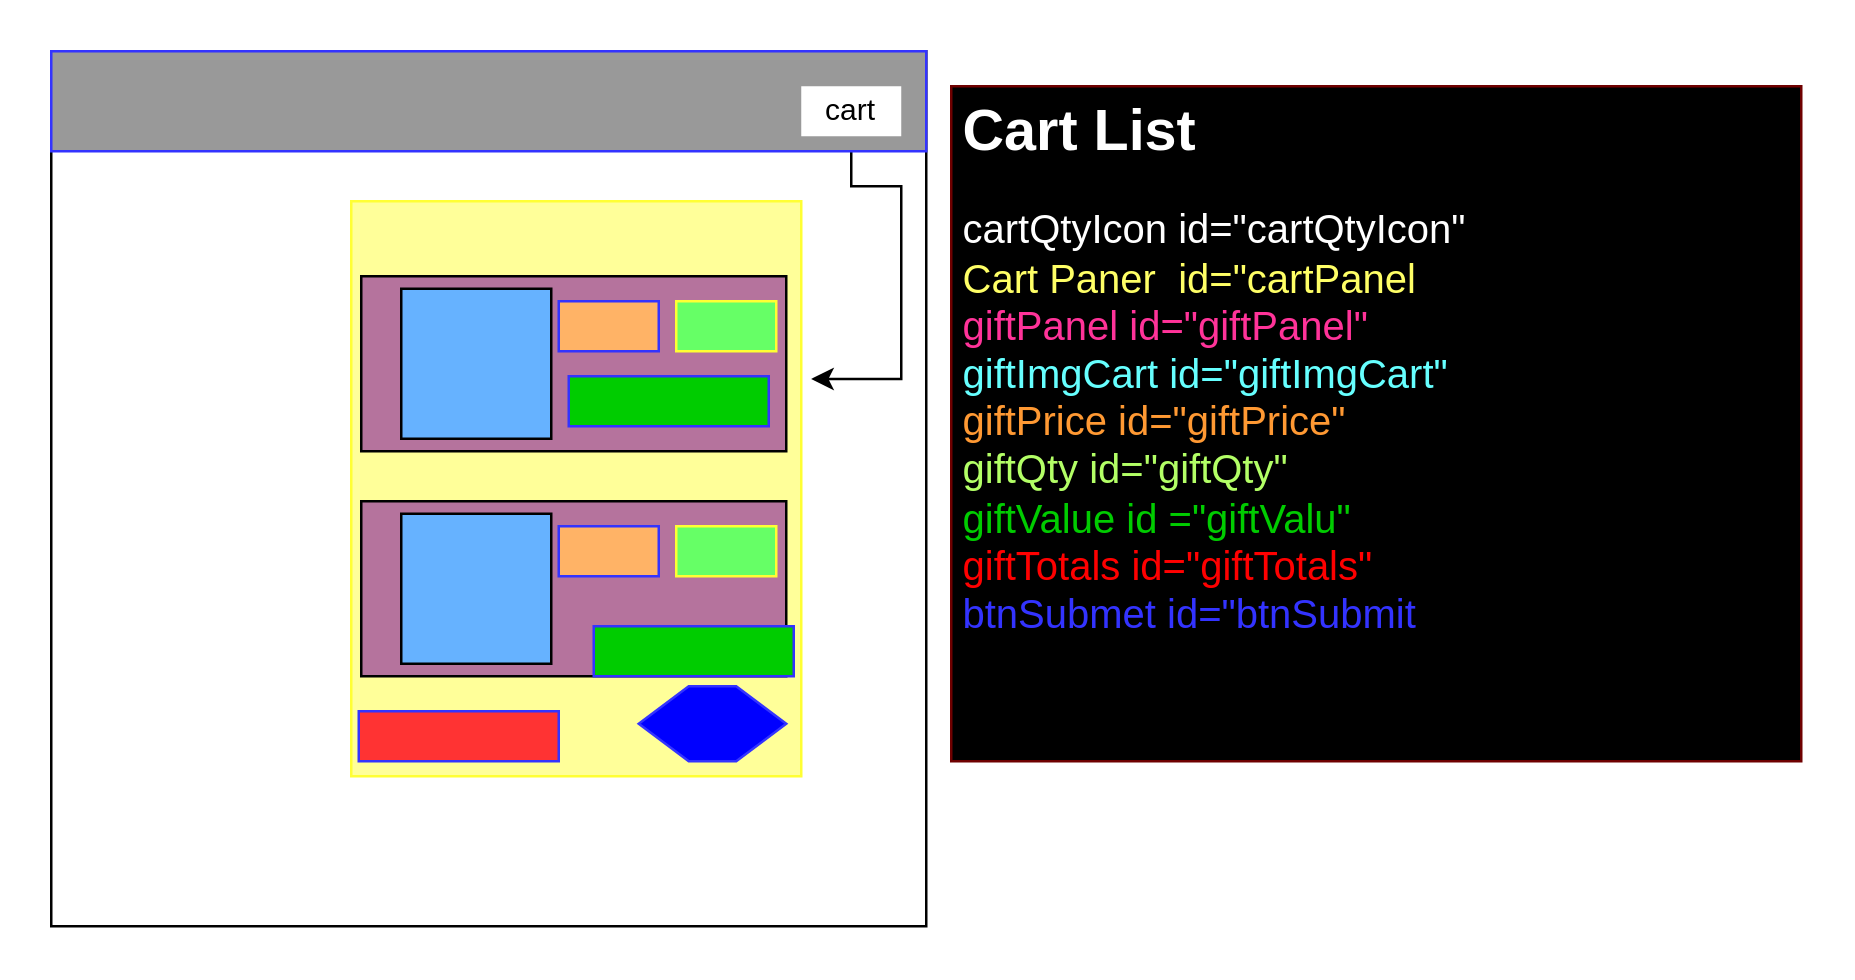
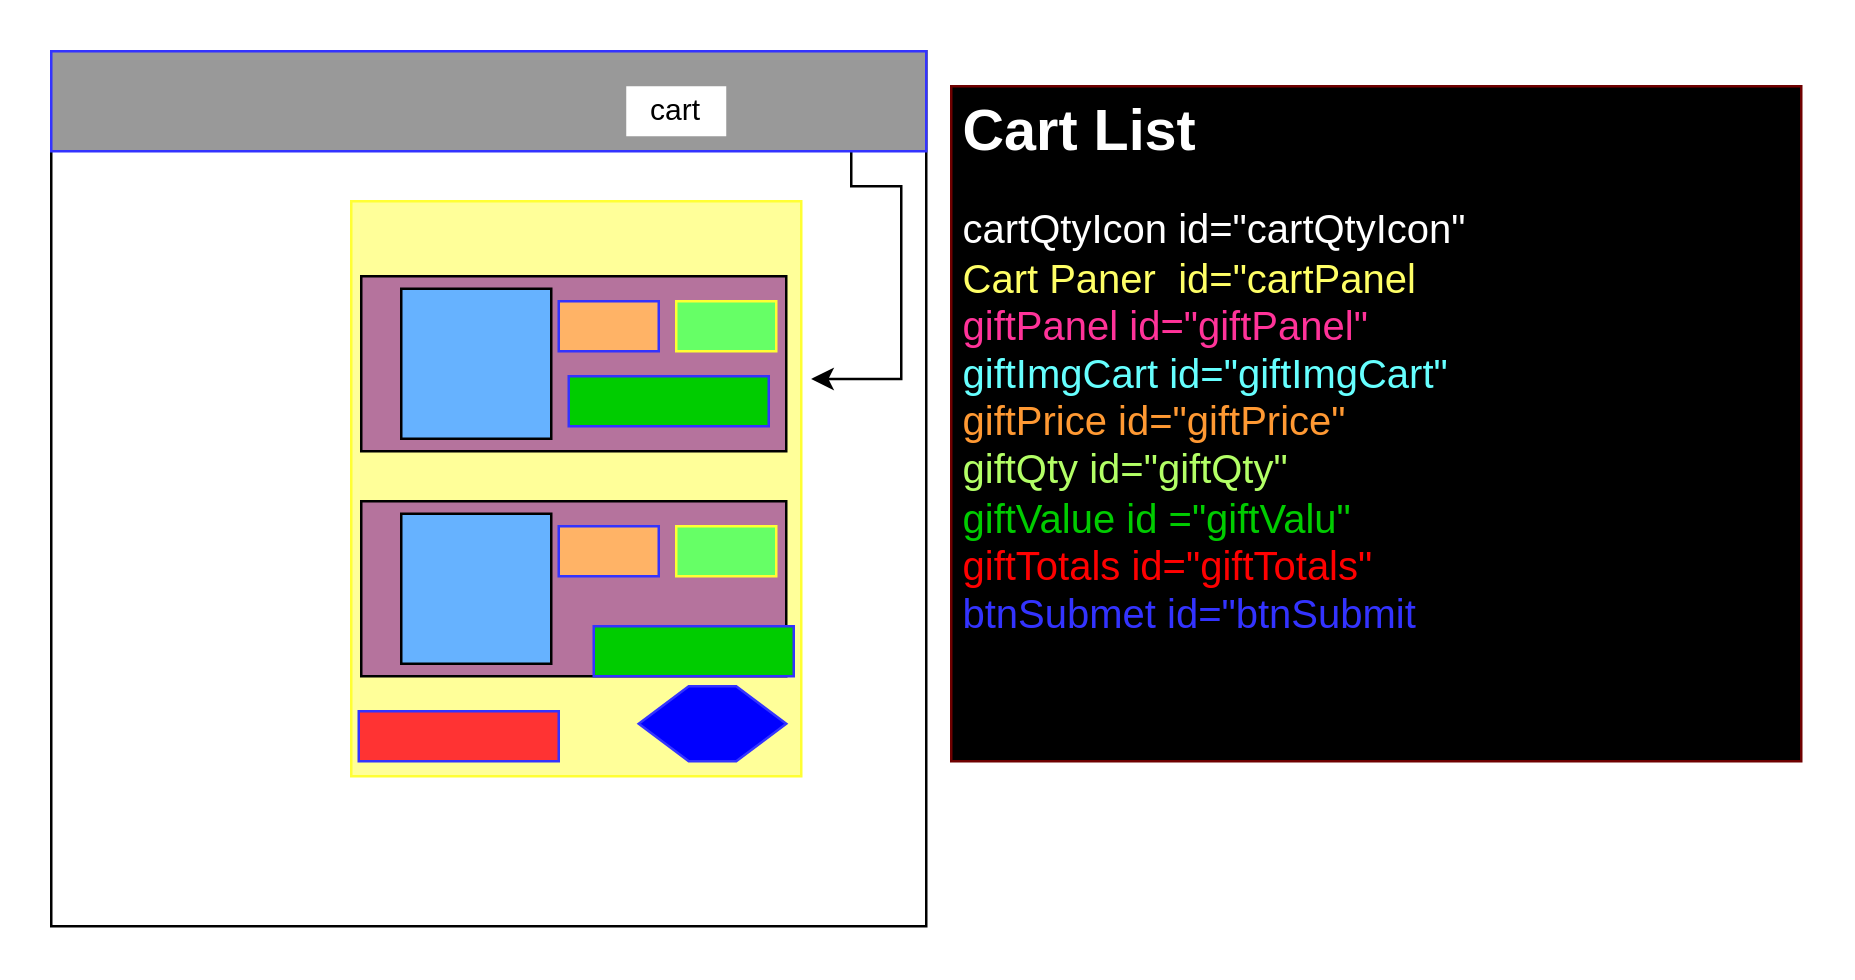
(851, 111) -> (676, 111)
